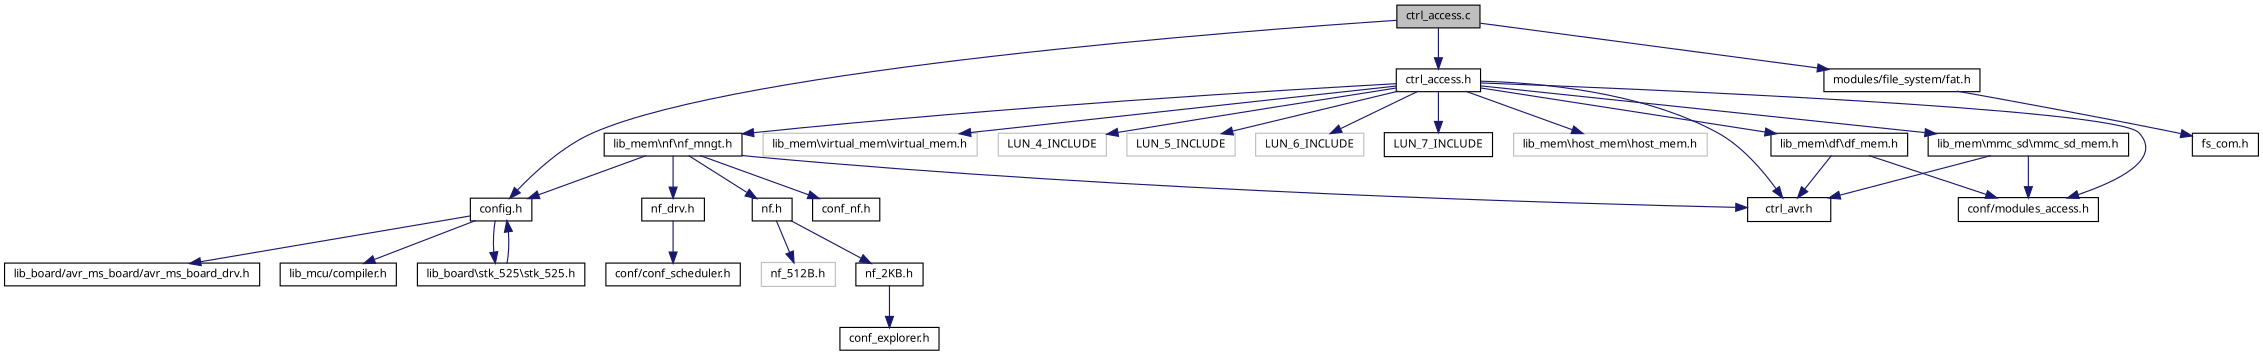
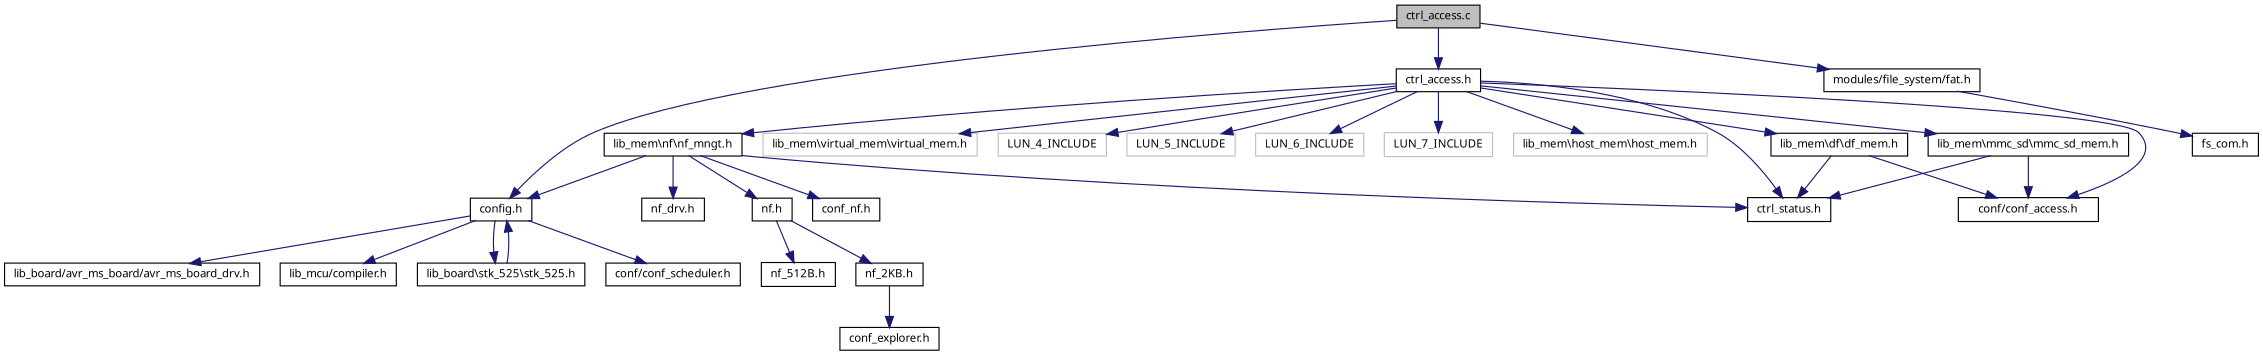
(1438, 145) -> (1438, 145)
(1789, 210) -> (1789, 210)
(2028, 210) -> (2028, 210)
(673, 236) -> (582, 240)
(798, 274) -> (798, 274)
